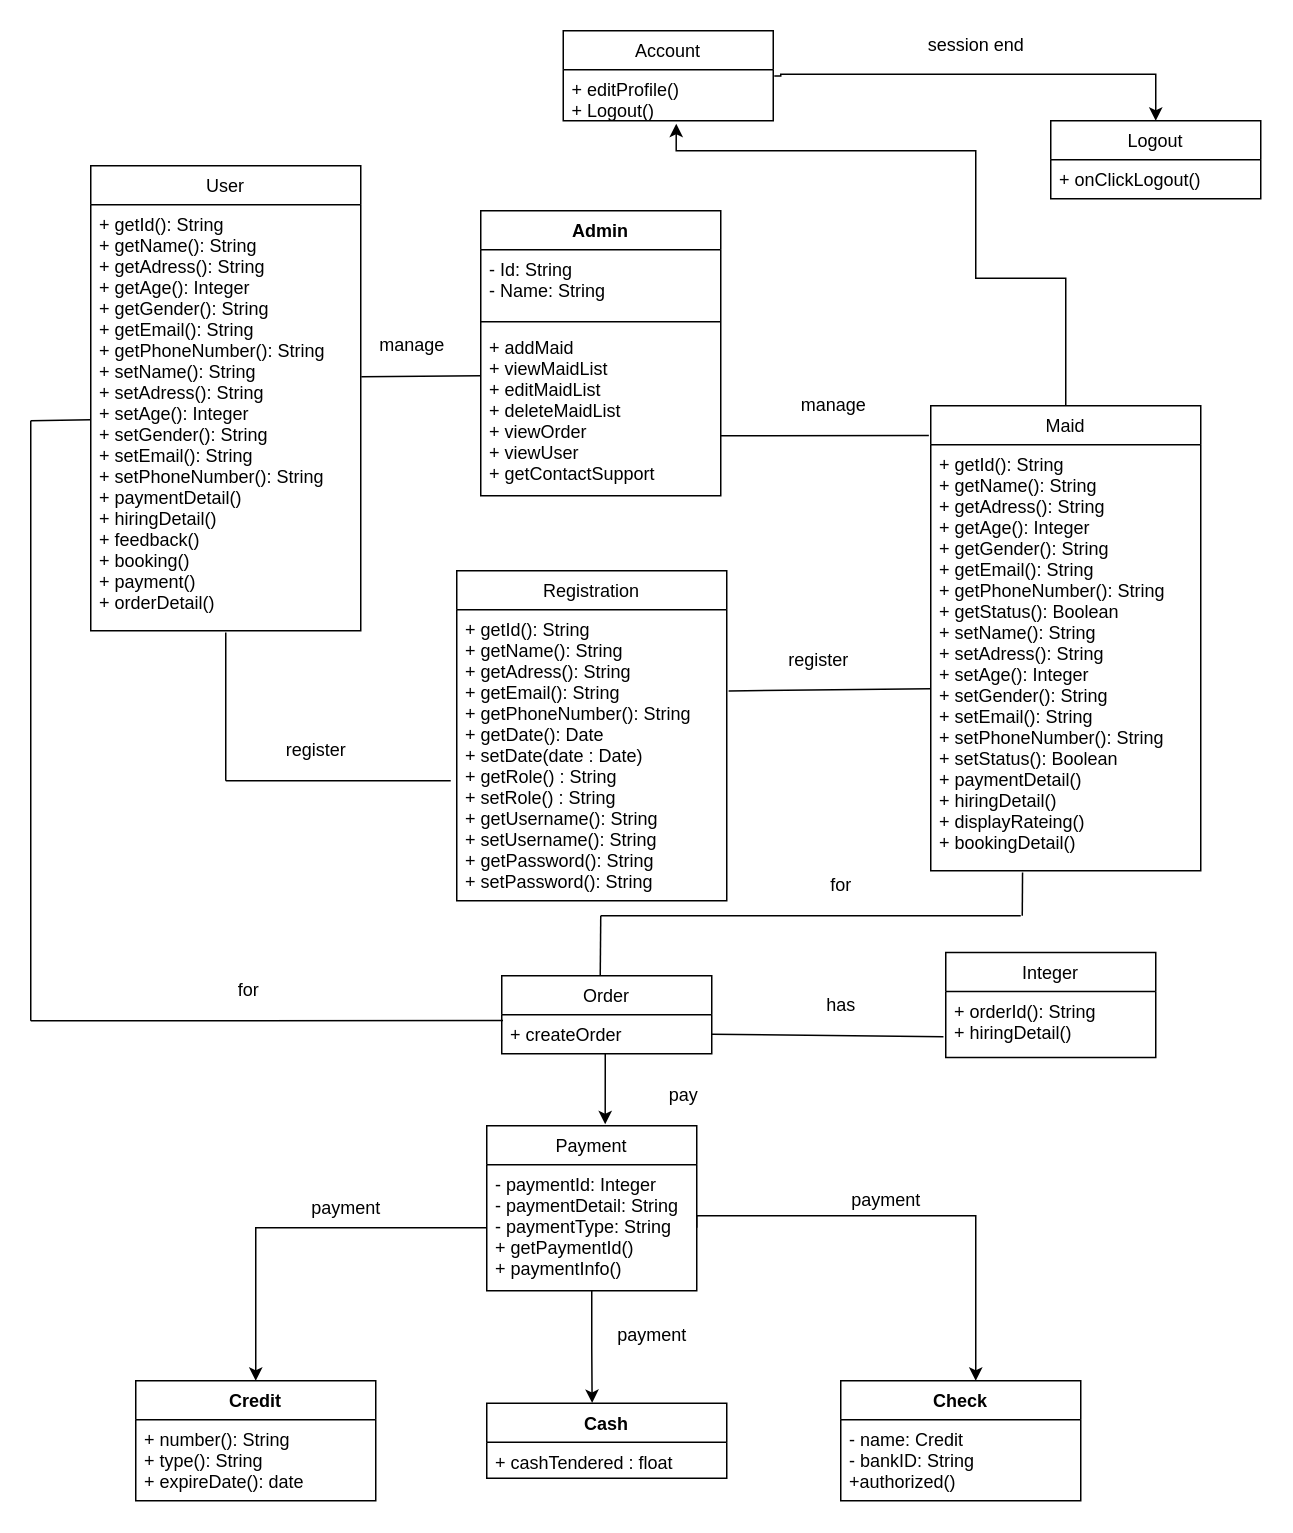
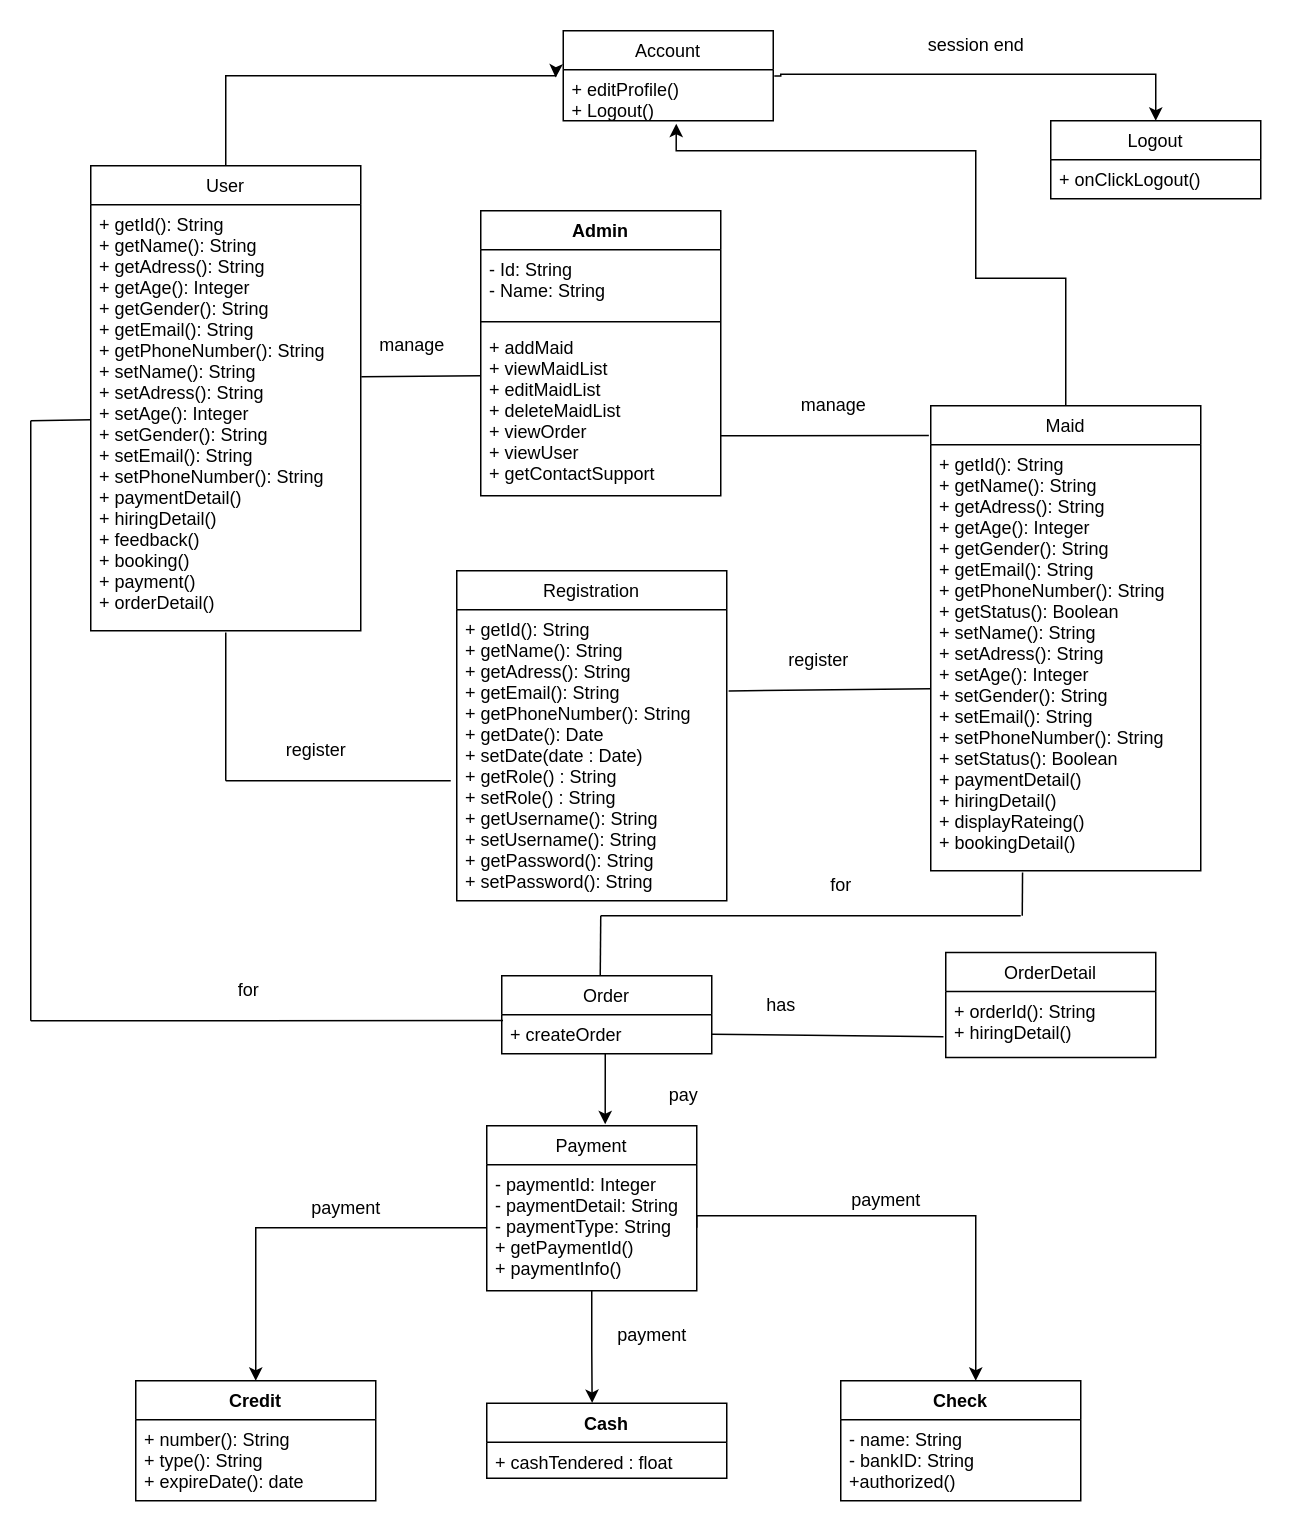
none -> (351, 76)
(1050, 973) -> (1050, 973)
(841, 1005) -> (781, 1005)
(910, 1440) -> (910, 1440)
